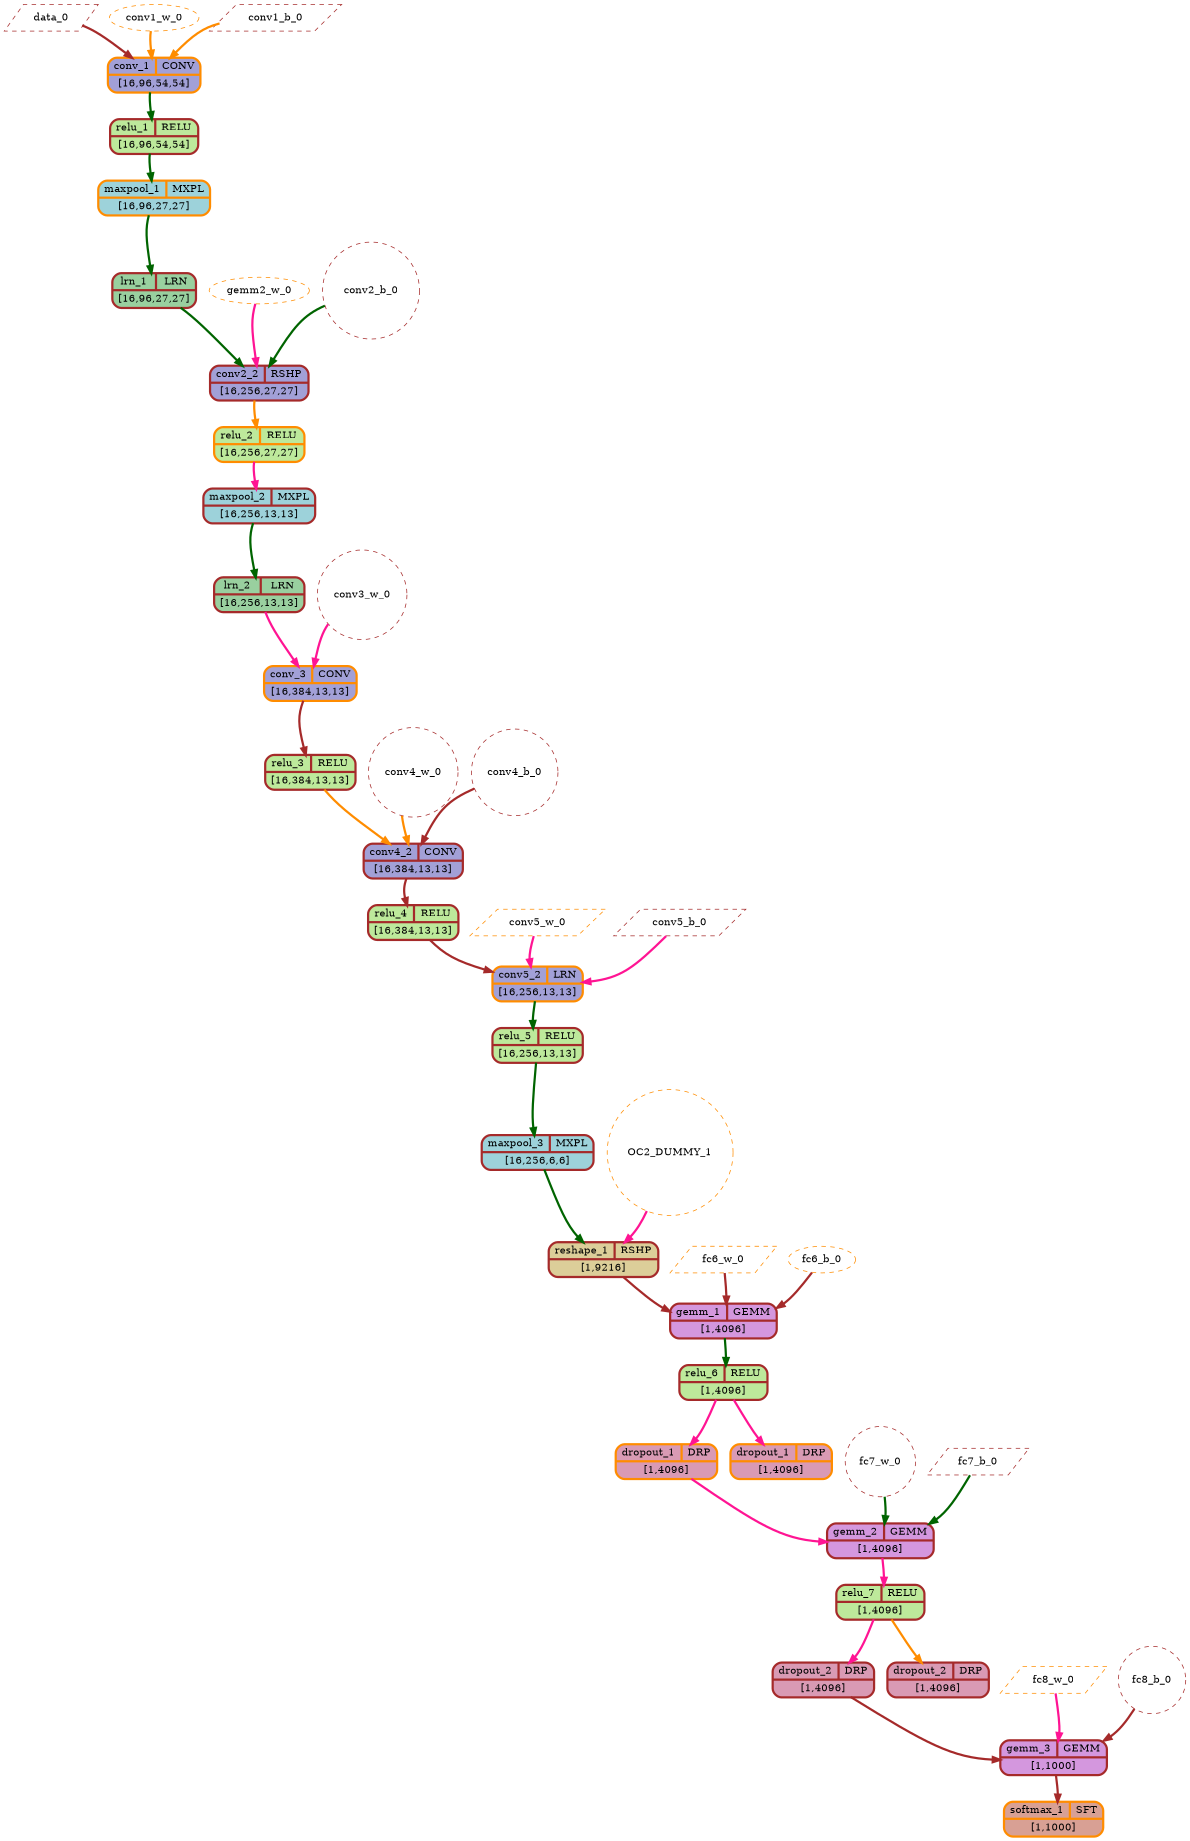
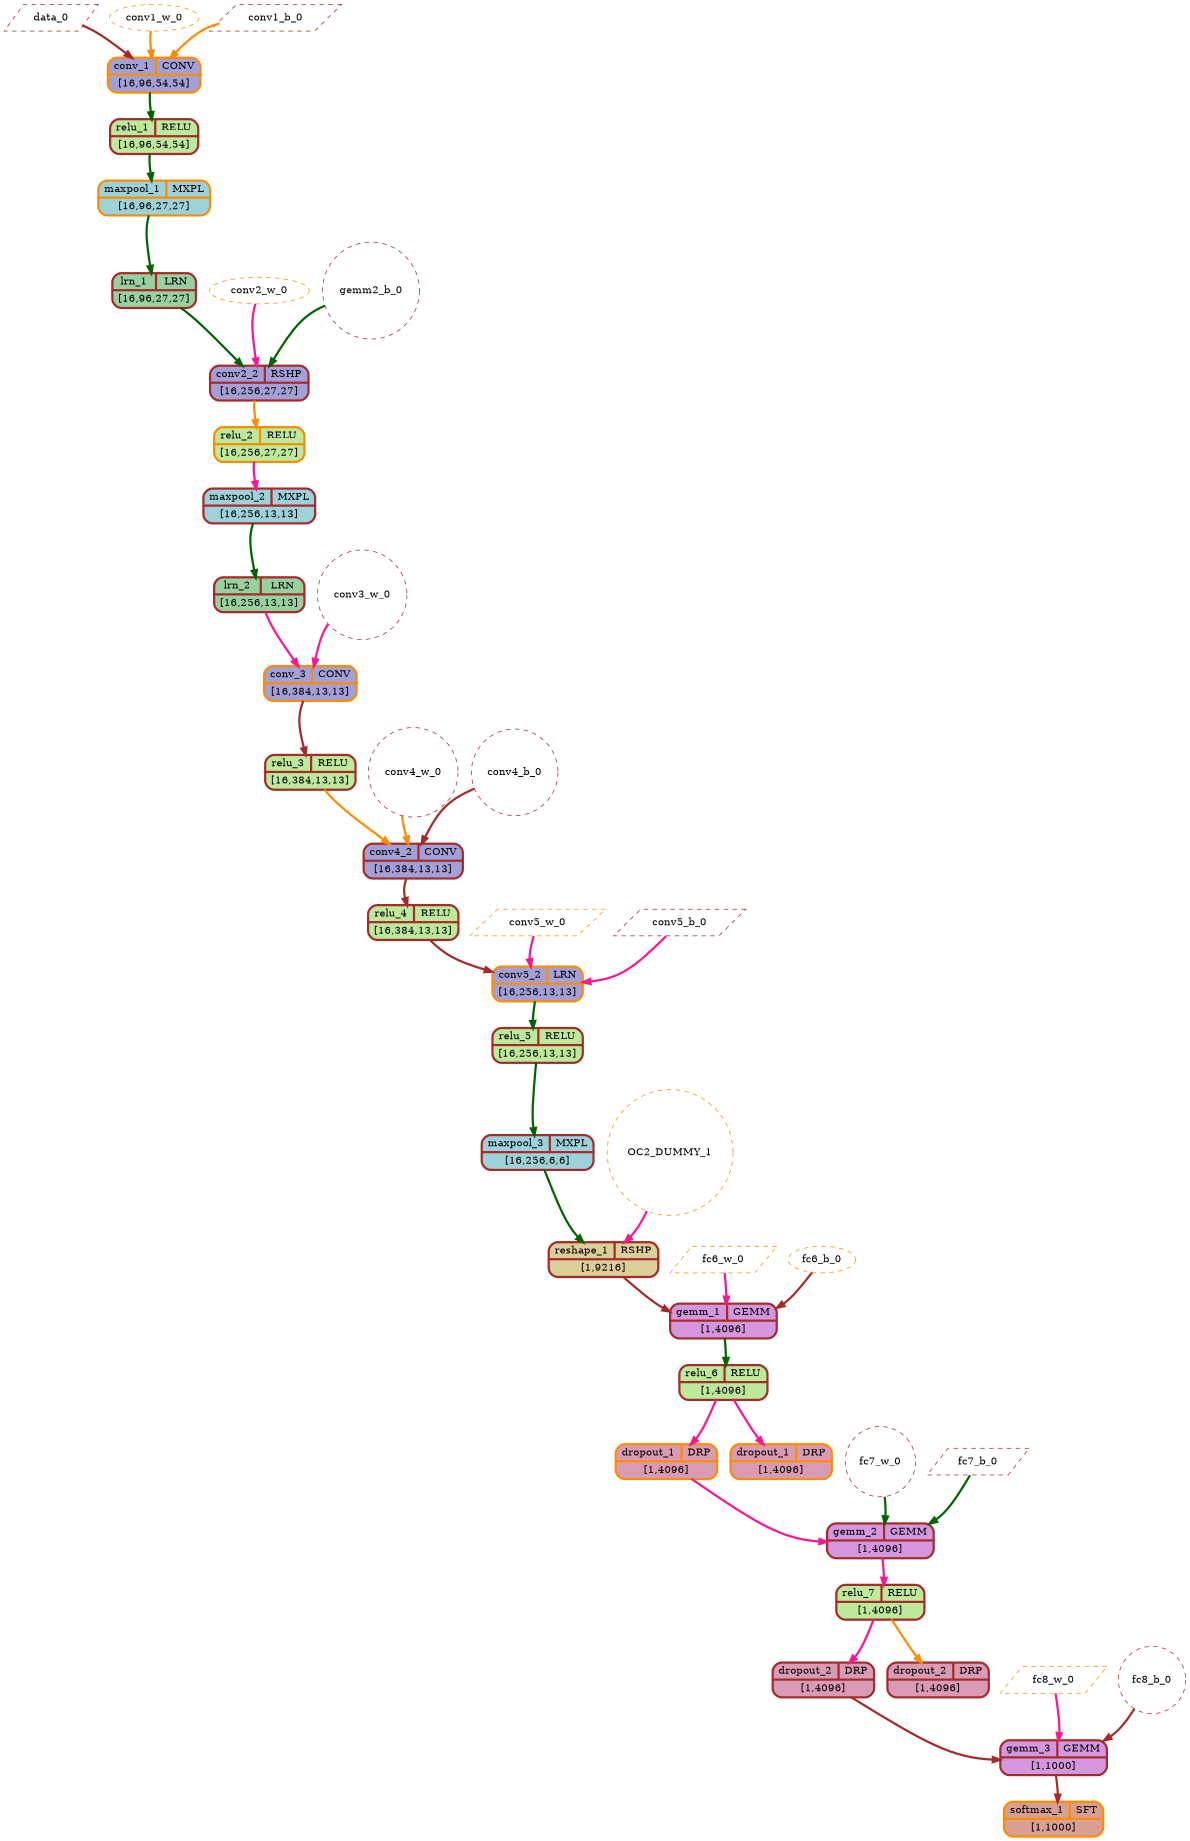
(259, 291) -> (259, 291)
(371, 291) -> (371, 291)
(726, 1285) -> (726, 1285)
